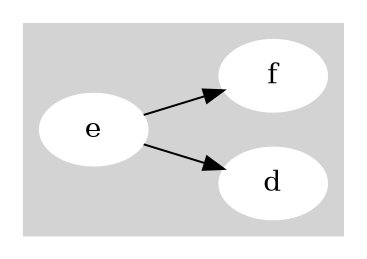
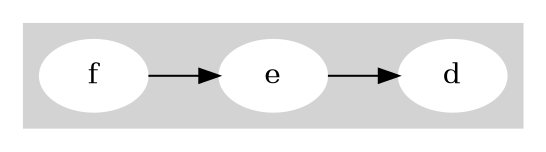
(174, 106) -> (174, 76)
